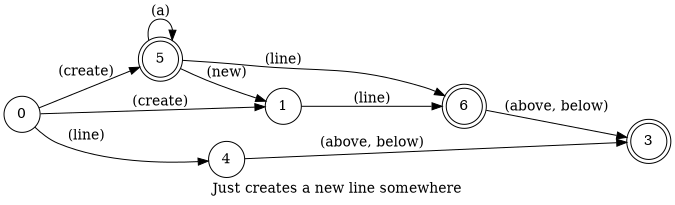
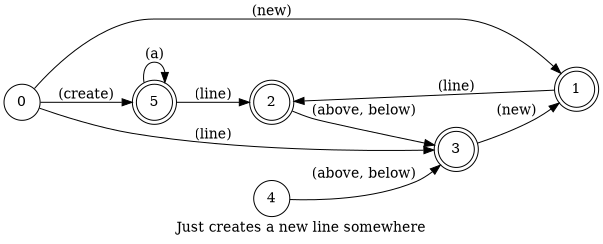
(218, 85) -> (515, 129)
(160, 102) -> (272, 12)
(283, 106) -> (577, 89)
(464, 106) -> (272, 102)
(113, 158) -> (230, 145)
